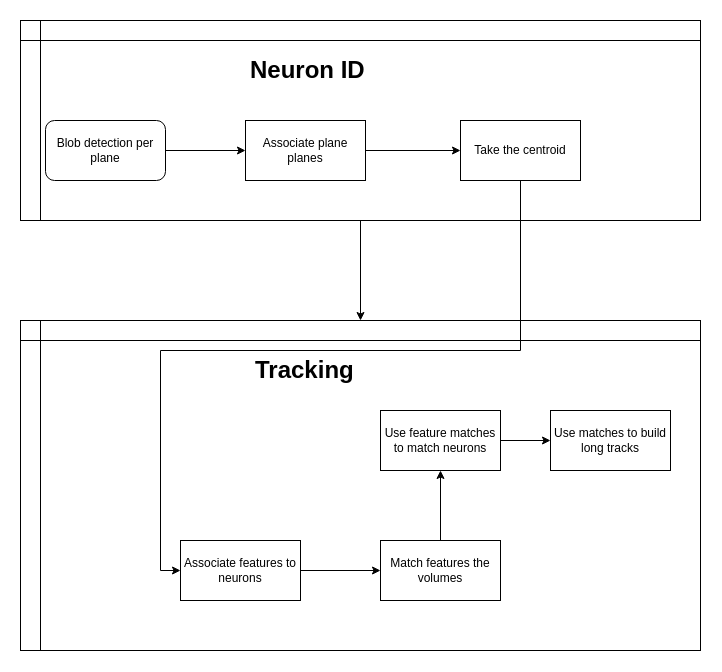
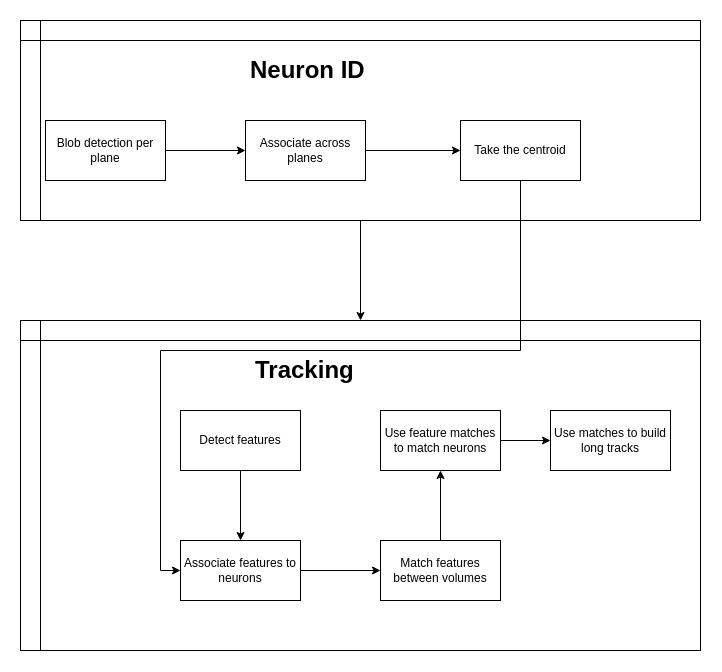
(106, 151) -> (106, 151)
(306, 151) -> (306, 151)
none -> (241, 441)
none -> (241, 502)
(441, 571) -> (441, 571)
